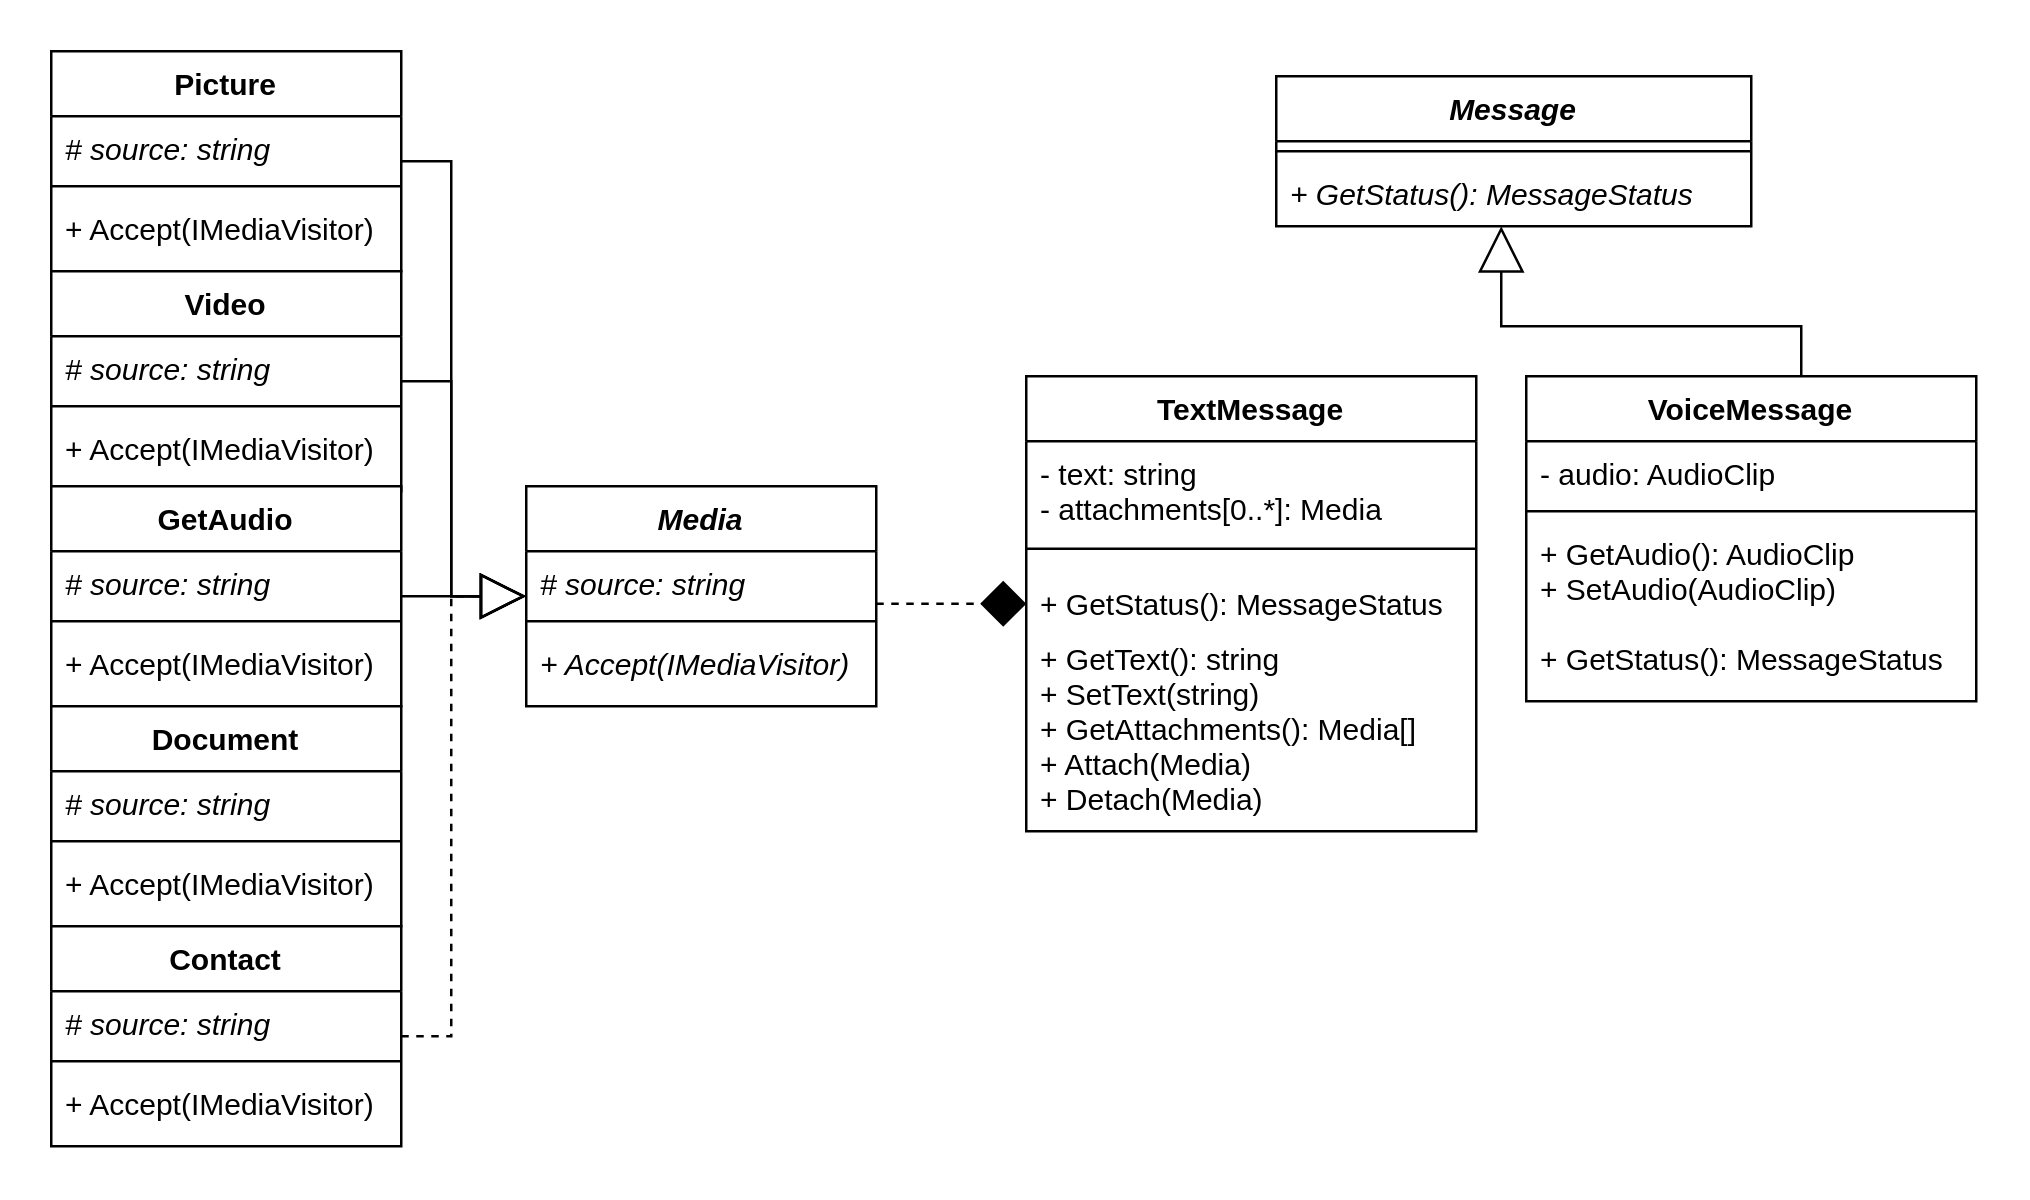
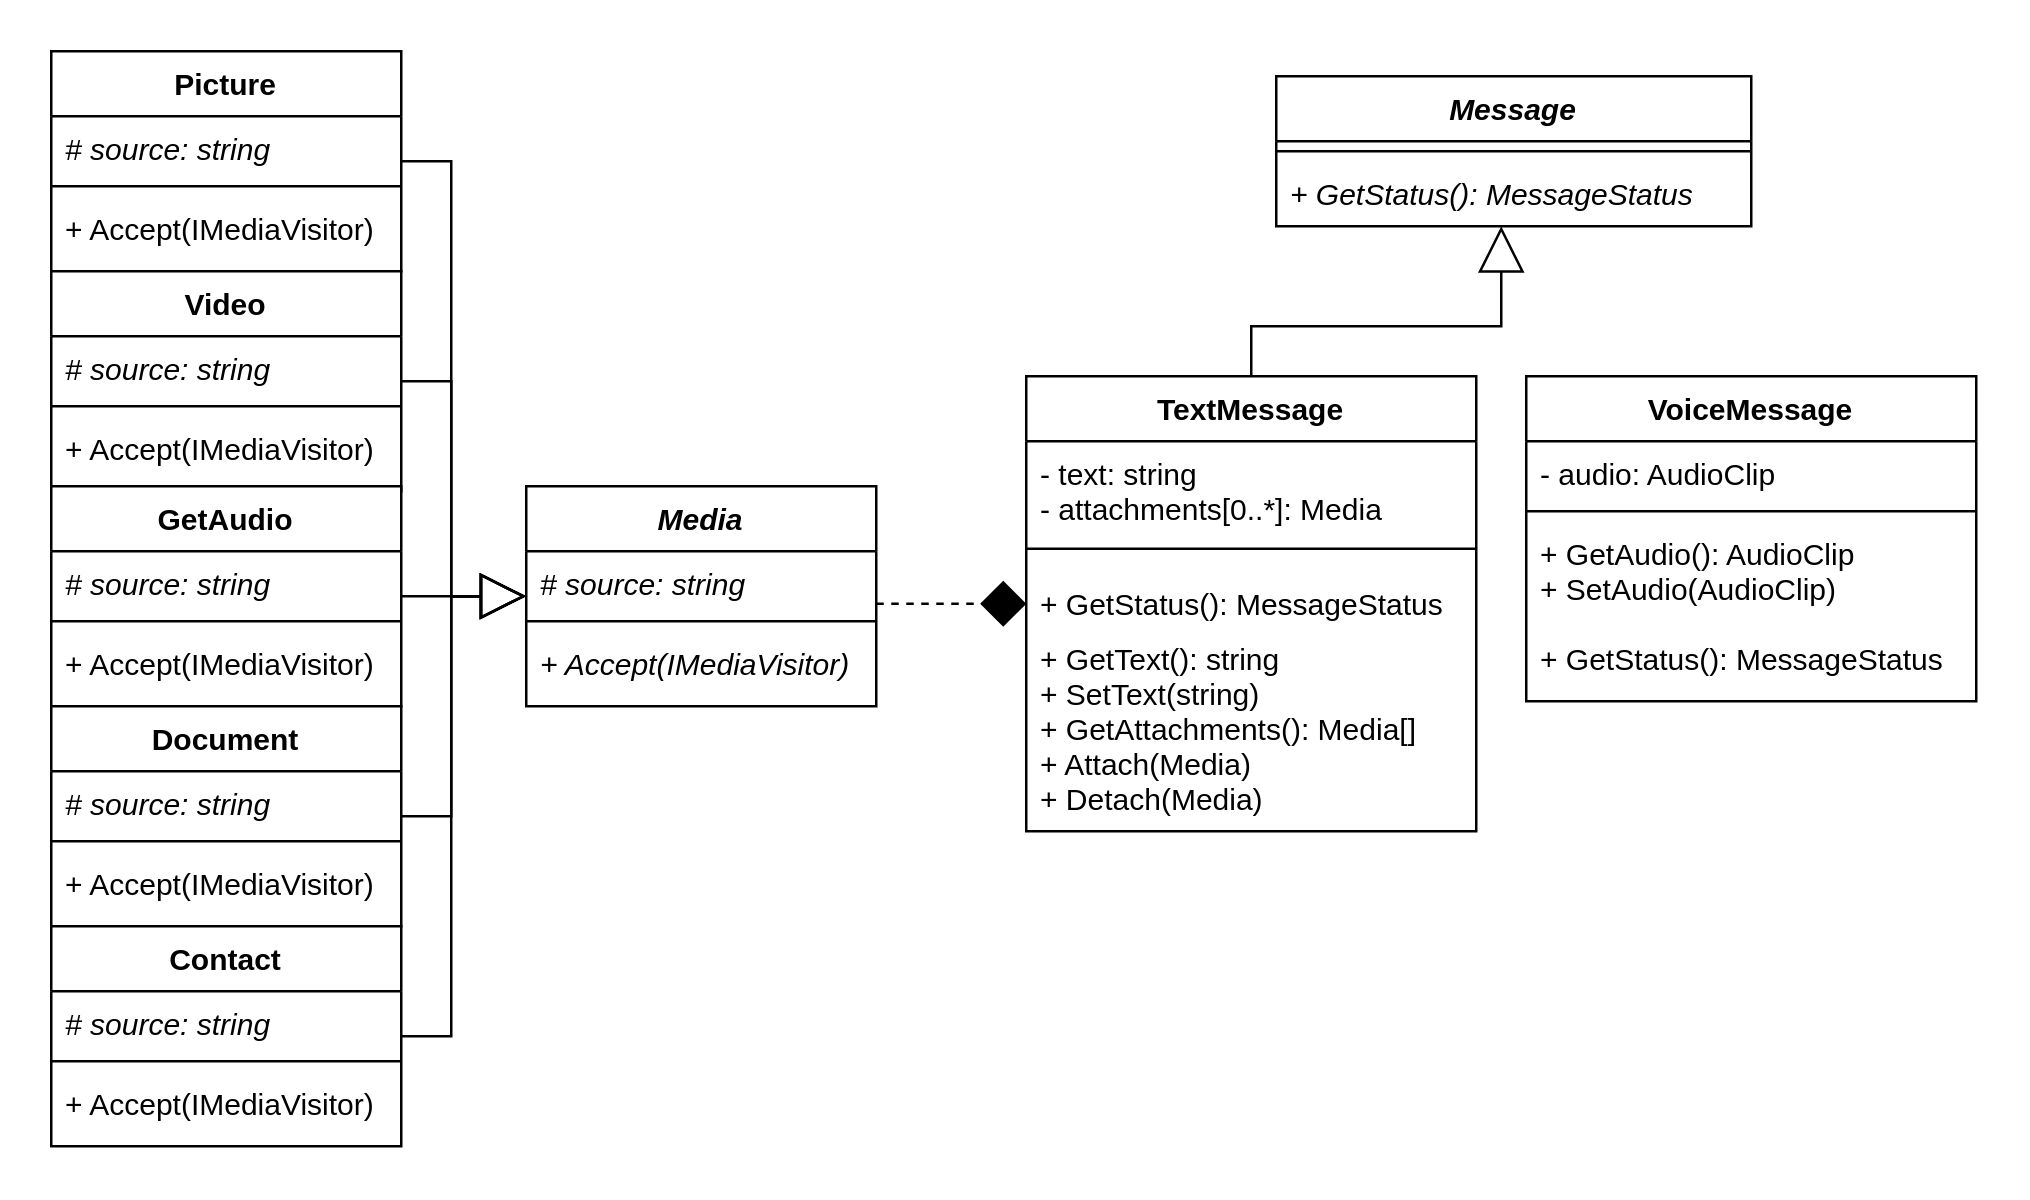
none -> (1348, 326)
(1678, 326) -> none
none -> (425, 816)
(451, 951) -> (451, 951)
